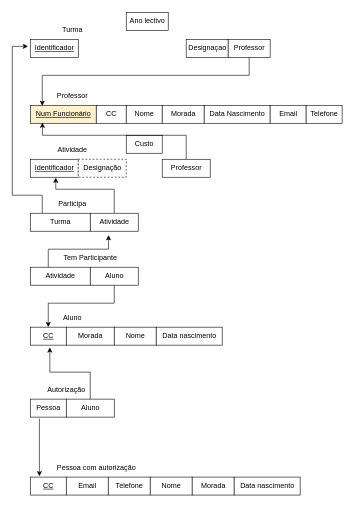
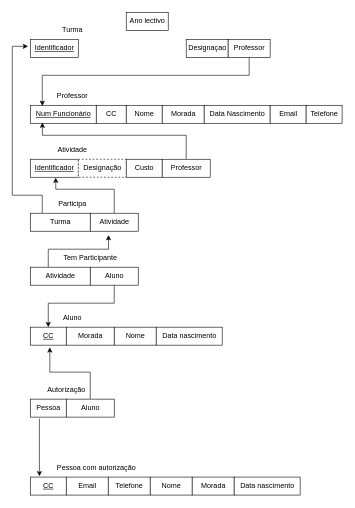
(63, 114) -> (63, 114)
(144, 144) -> (144, 168)
